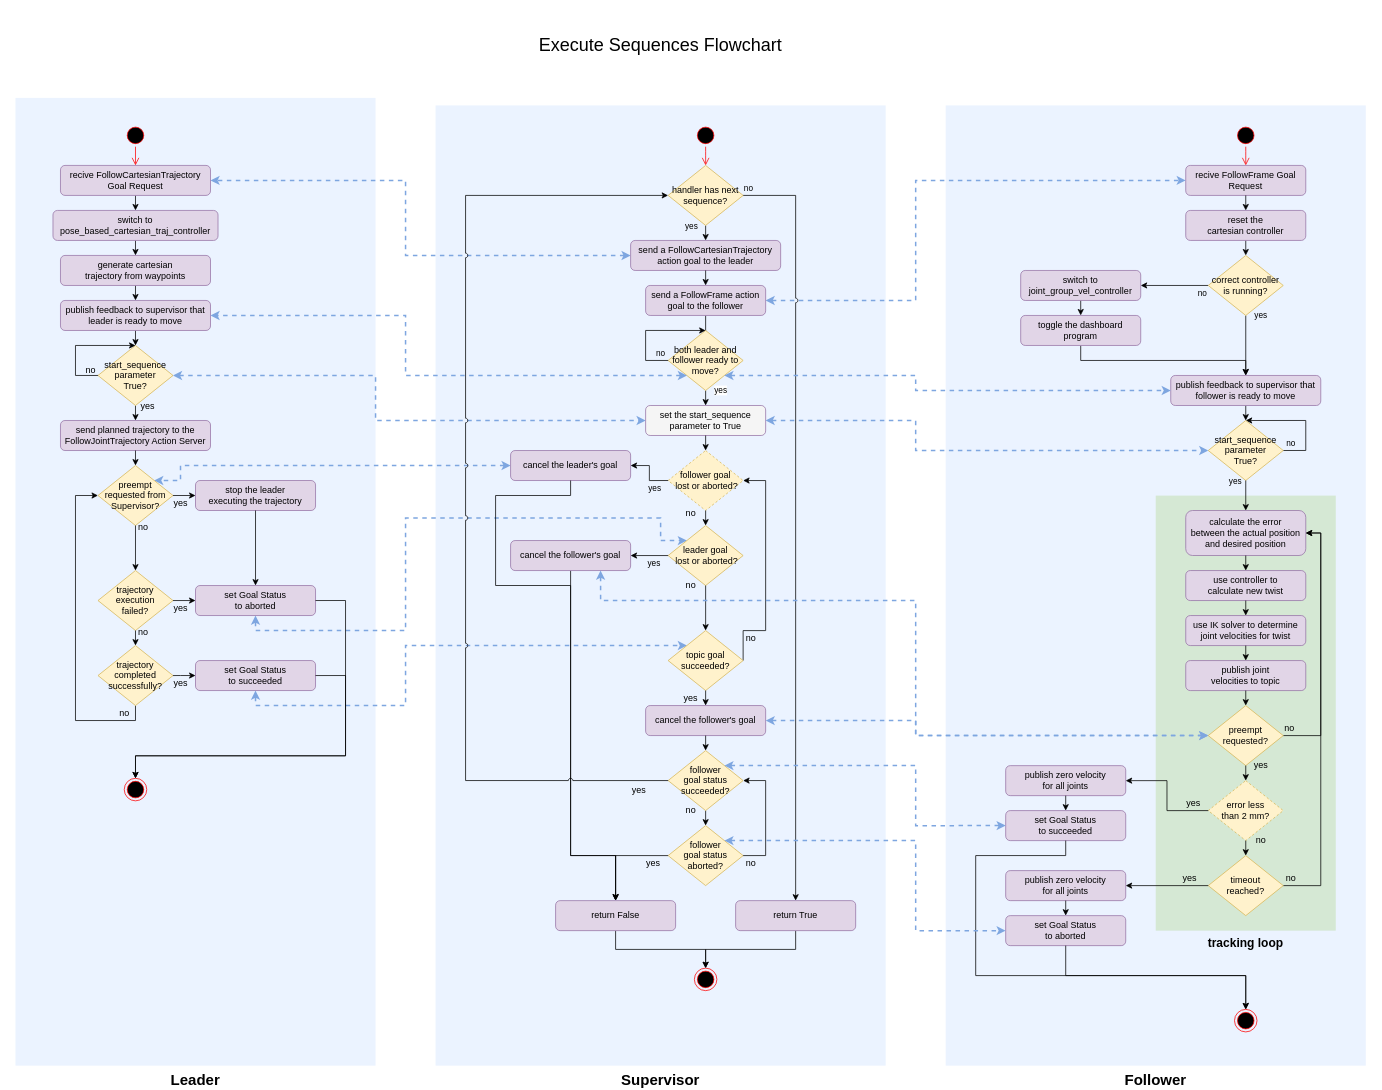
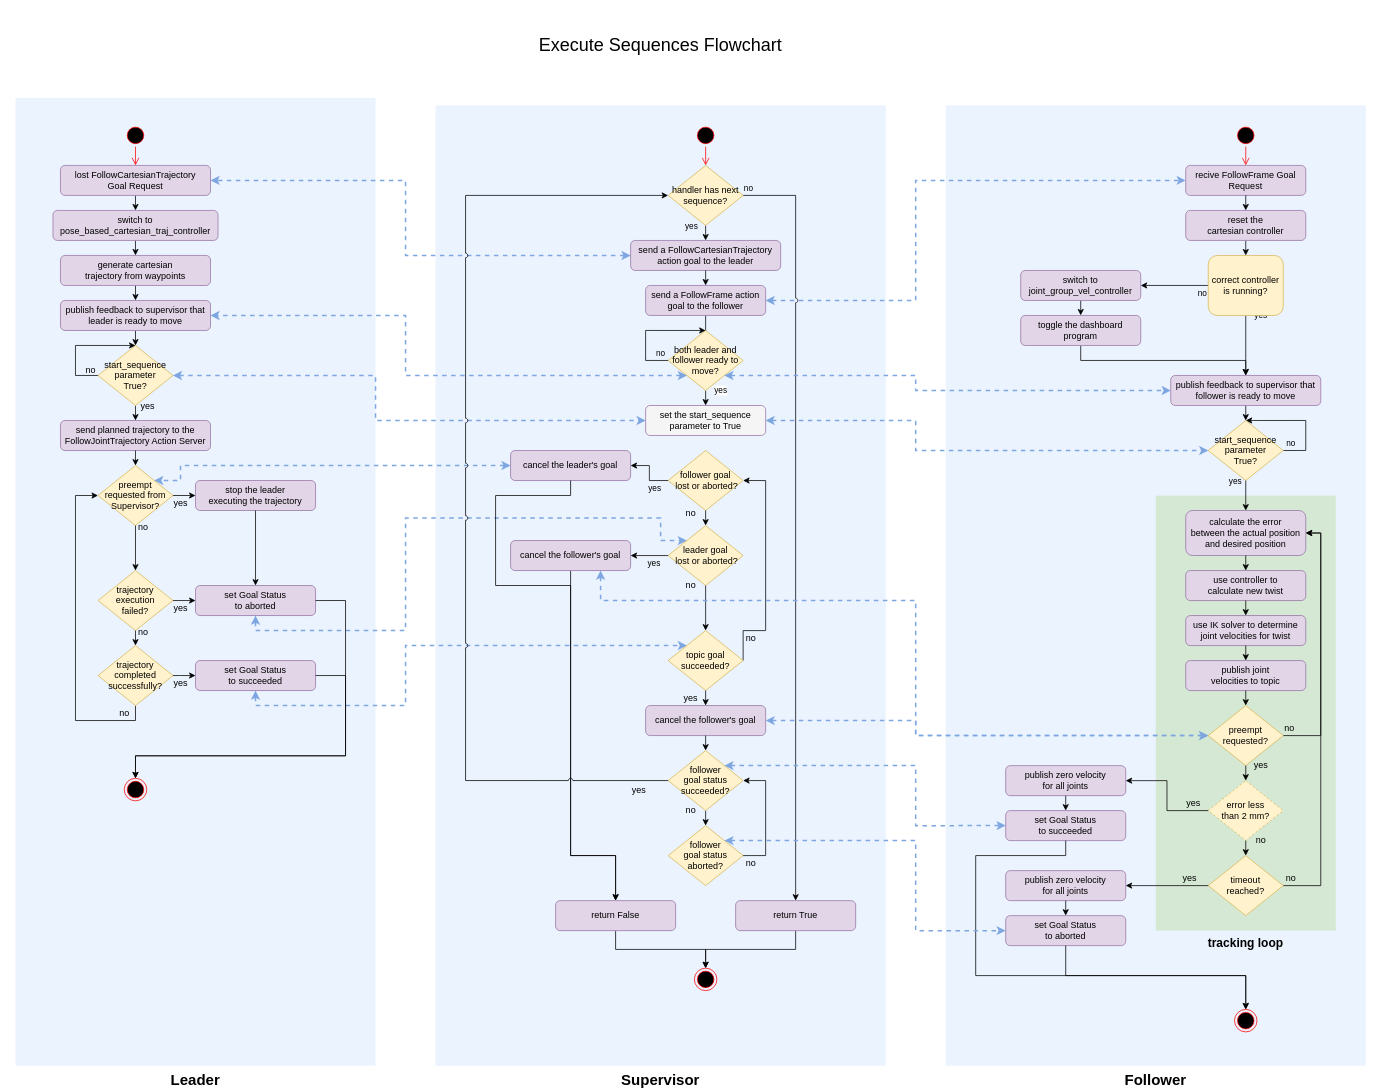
(135, 180) -> (135, 180)
(1245, 285) -> (1245, 285)
(705, 441) -> none
(705, 480) -> (705, 480)
(643, 855) -> none
